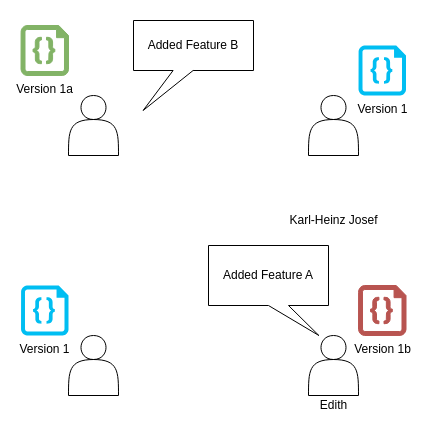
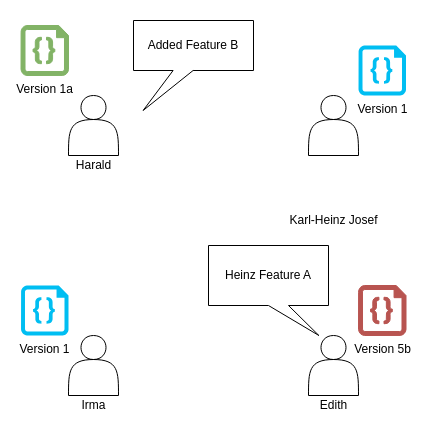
none -> (94, 166)
(269, 276) -> (269, 276)
(383, 350) -> (383, 350)
none -> (94, 406)
